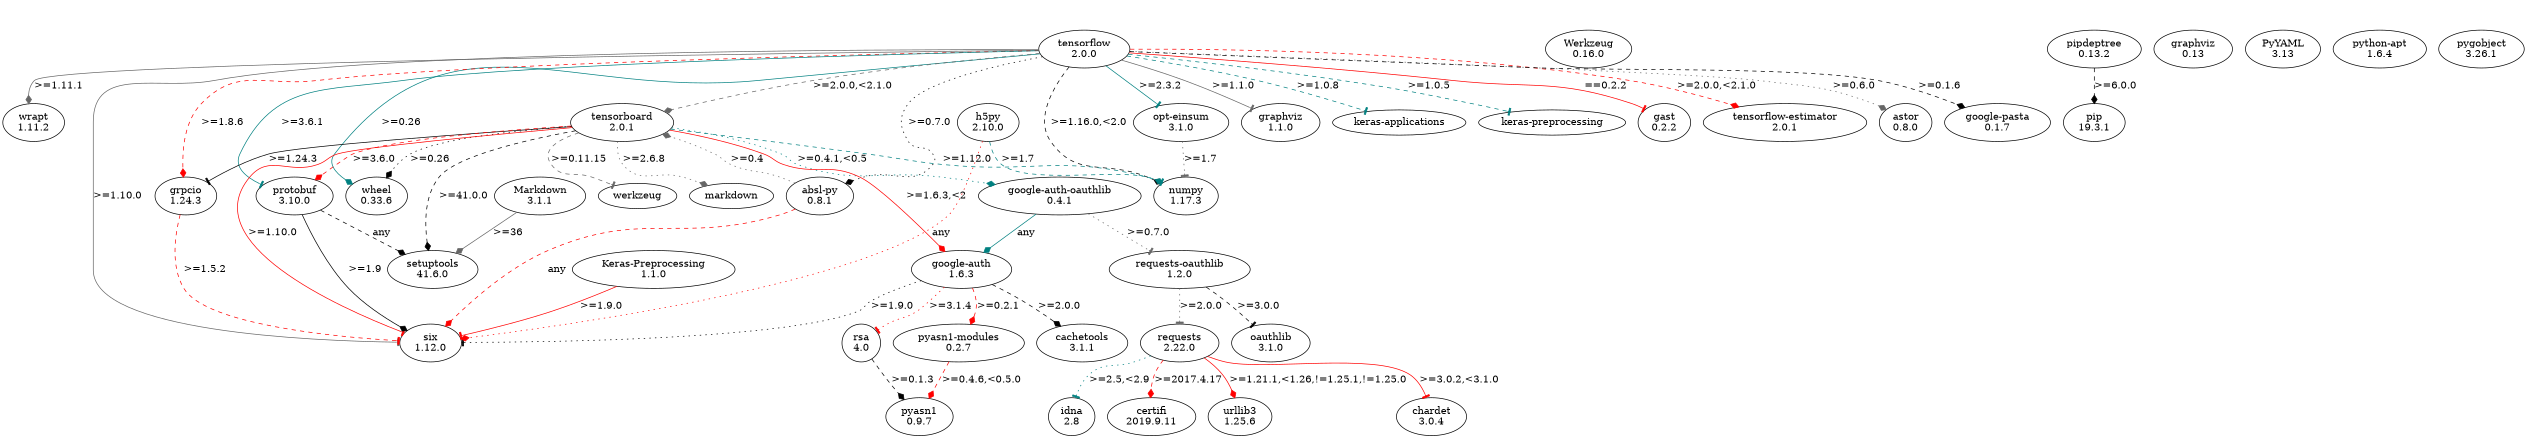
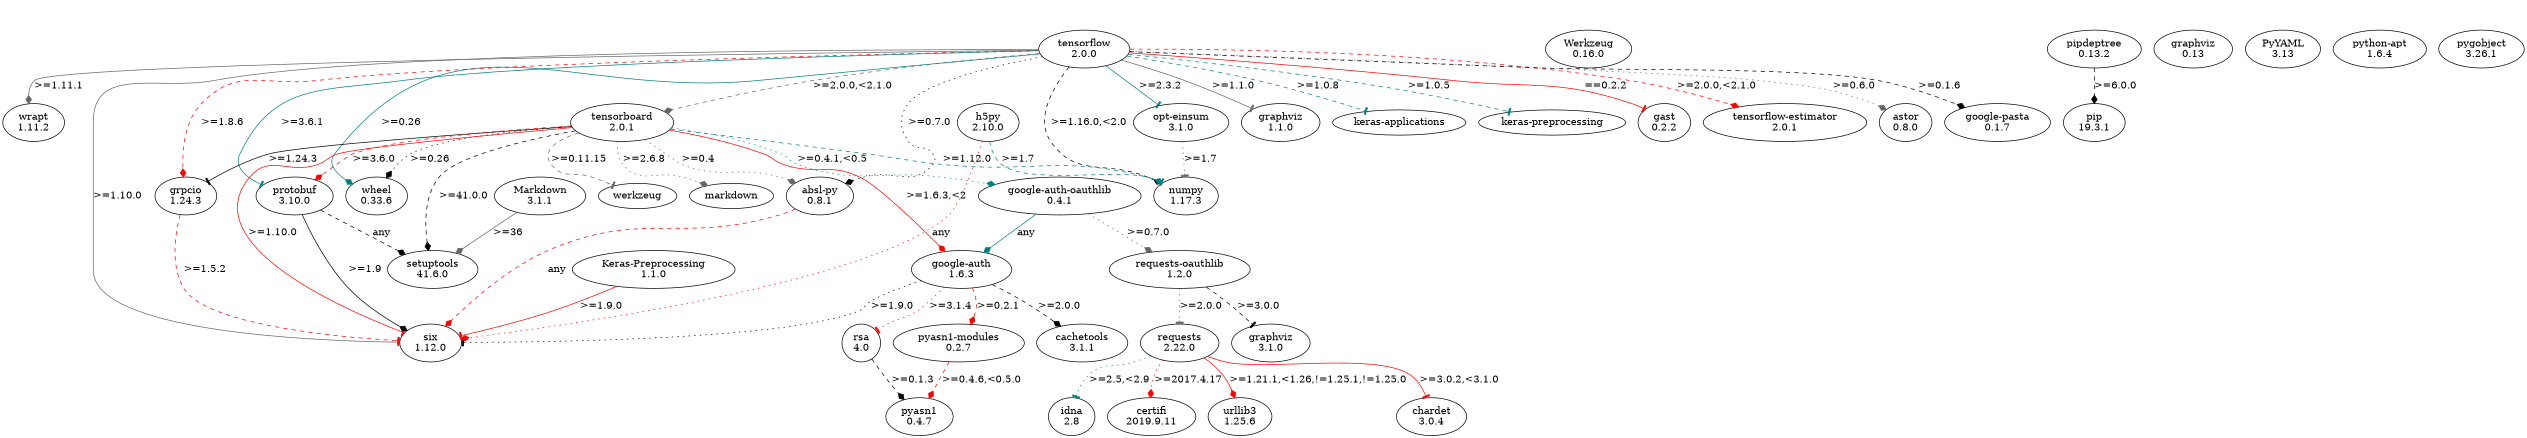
(731, 165) -> (712, 172)
(1119, 232) -> (1119, 232)
(1271, 343) -> (1271, 343)
(1155, 374) -> (1155, 374)
(920, 417) -> (920, 417)
